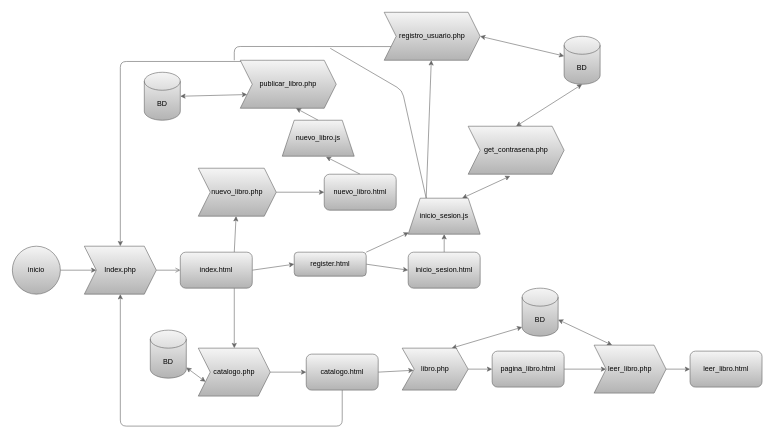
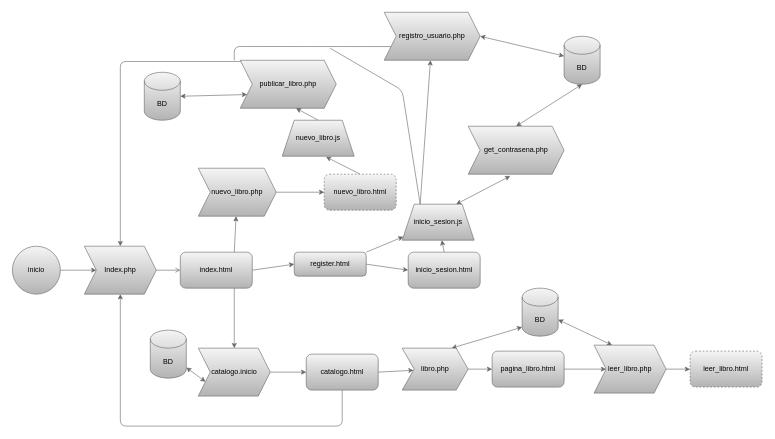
(360, 192) -> (360, 192)
(444, 216) -> (438, 222)
(726, 369) -> (726, 369)
(234, 372) -> (234, 372)
